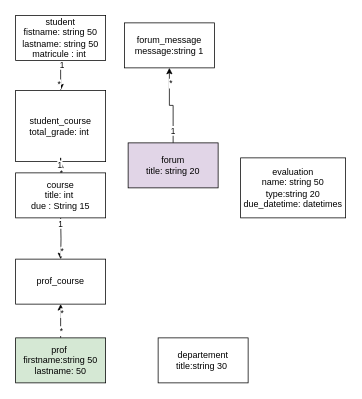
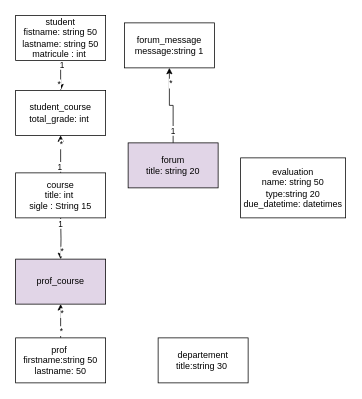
(60, 126) -> (60, 113)
(60, 195) -> (60, 195)
(60, 282) -> (60, 282)
(60, 360) -> (60, 360)
